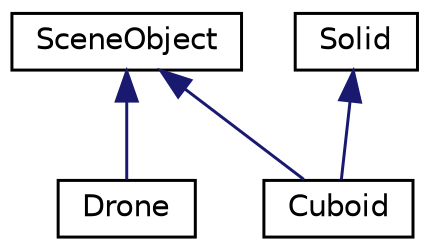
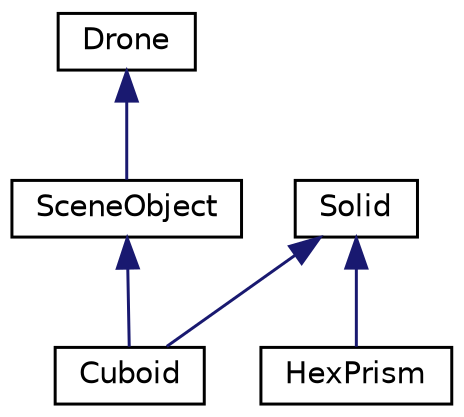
(127, 141) -> (127, 141)
none -> (356, 376)
